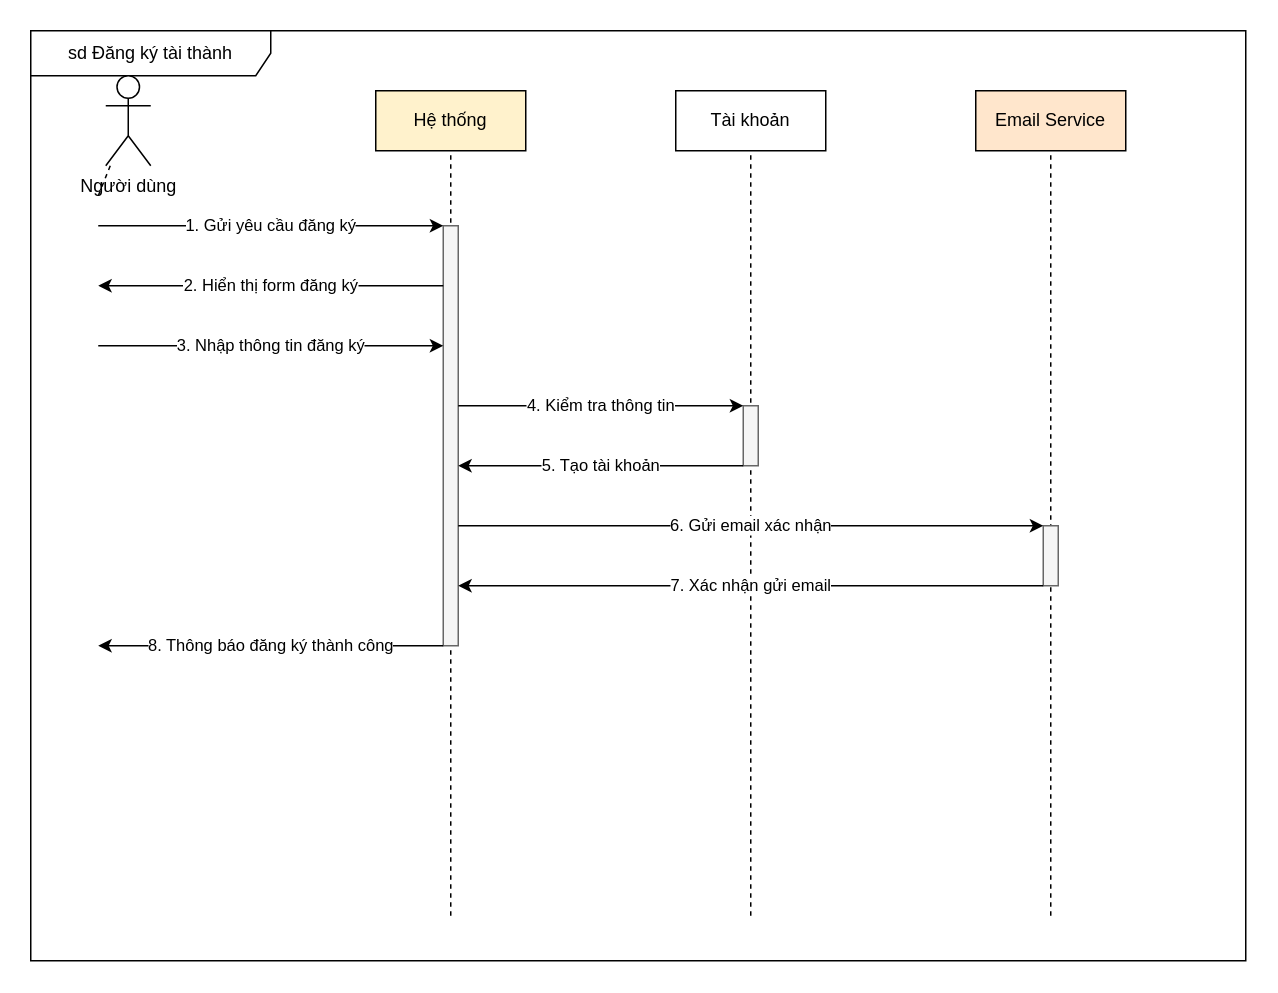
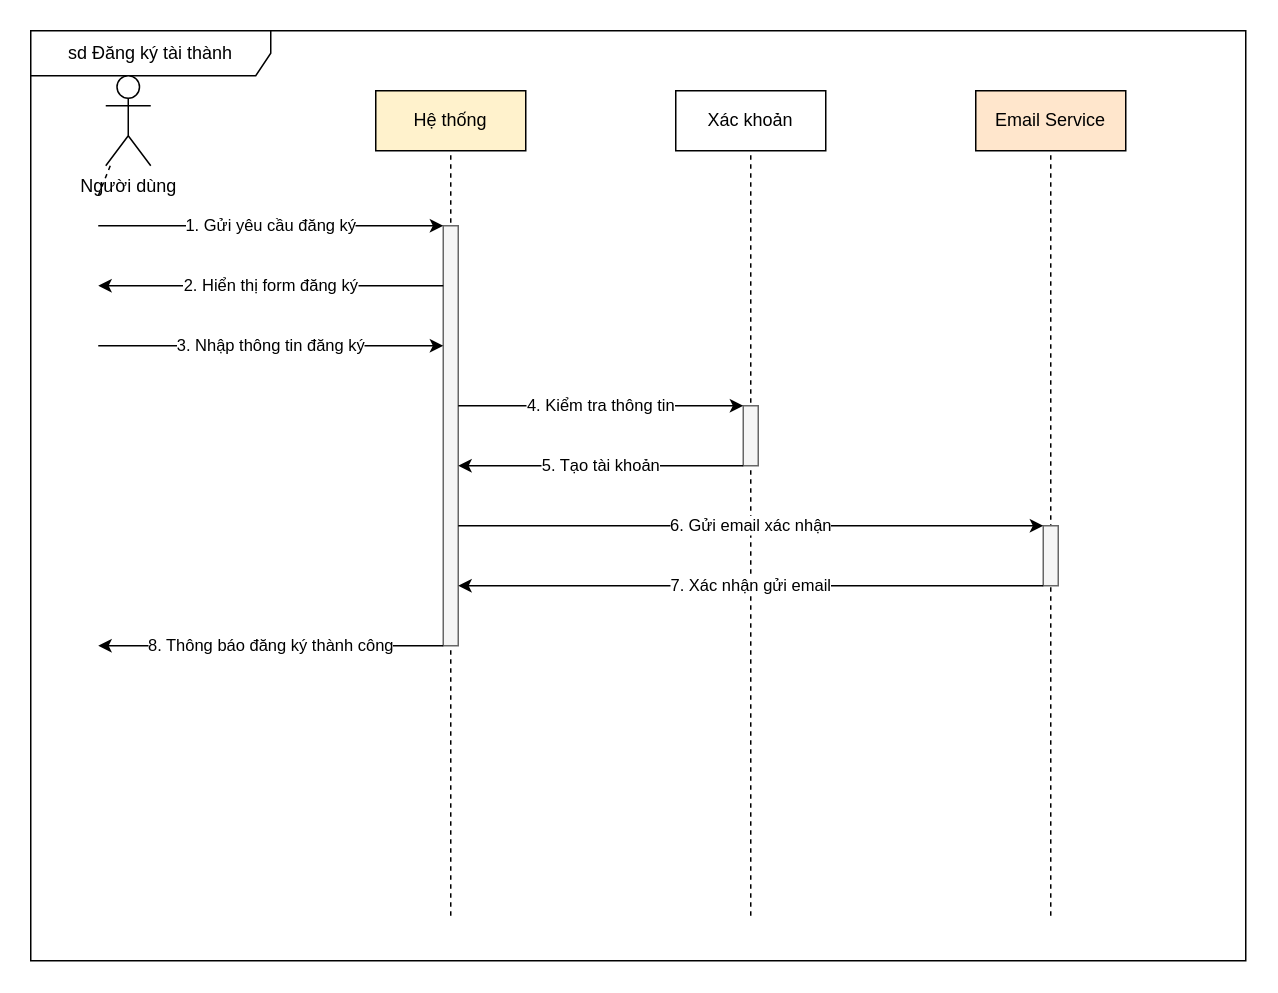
(751, 121) -> (751, 121)
